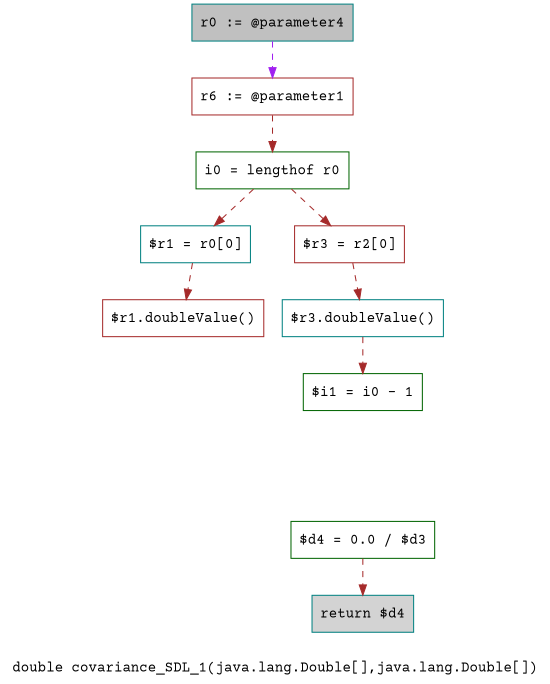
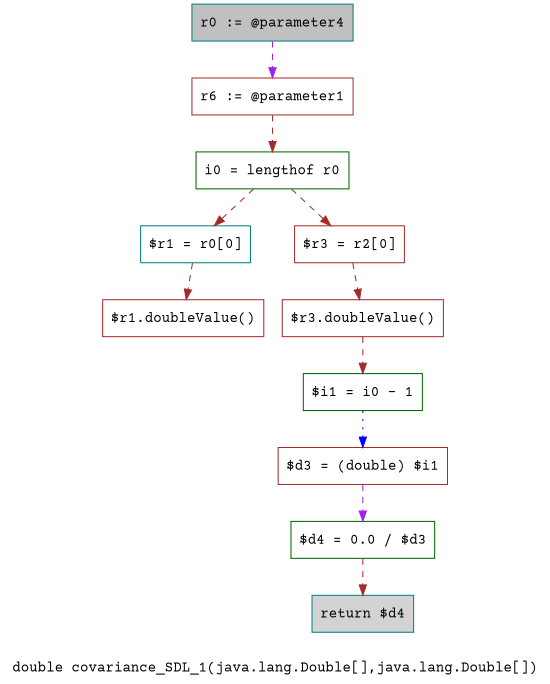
(363, 318) -> (363, 318)
none -> (363, 466)
